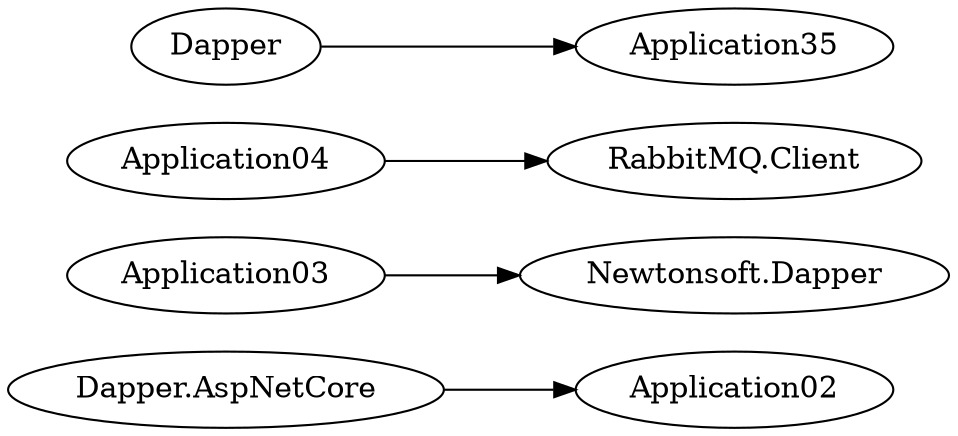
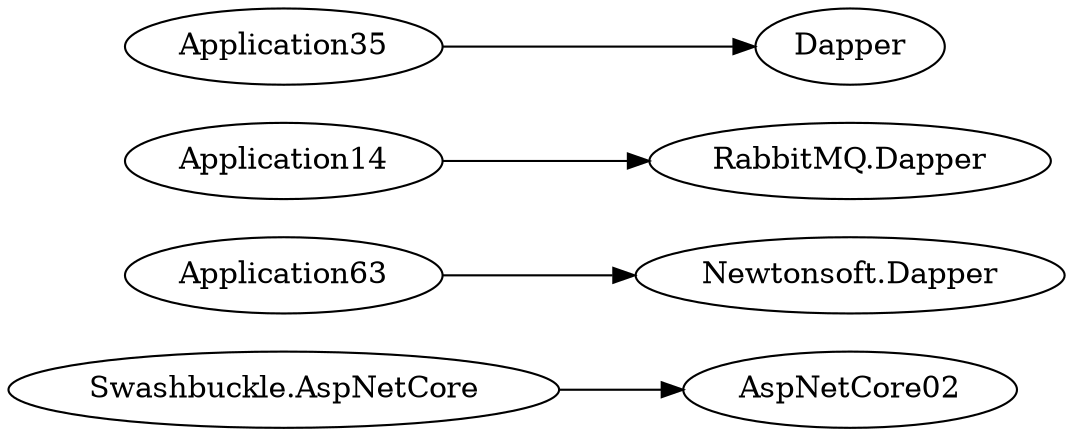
(437, 47) -> (588, 47)
(226, 161) -> (284, 161)
(734, 161) -> (850, 161)
(226, 275) -> (284, 275)
(226, 390) -> (284, 390)
(734, 390) -> (850, 390)
